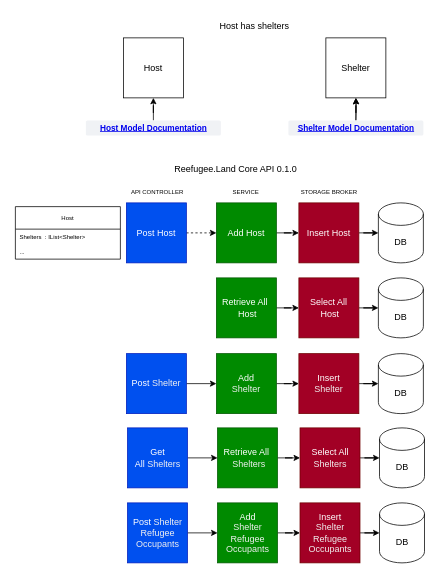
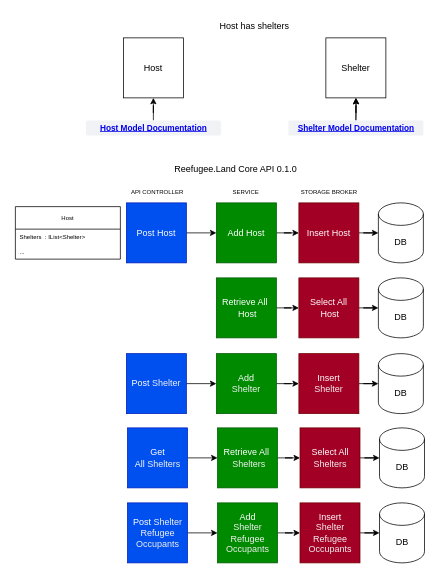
(198, 233) -> (198, 233)
